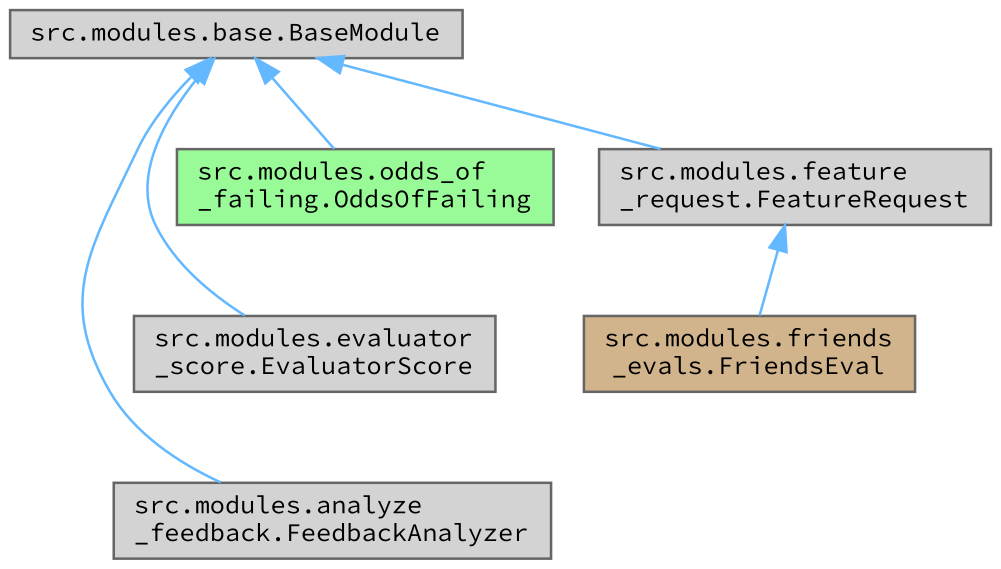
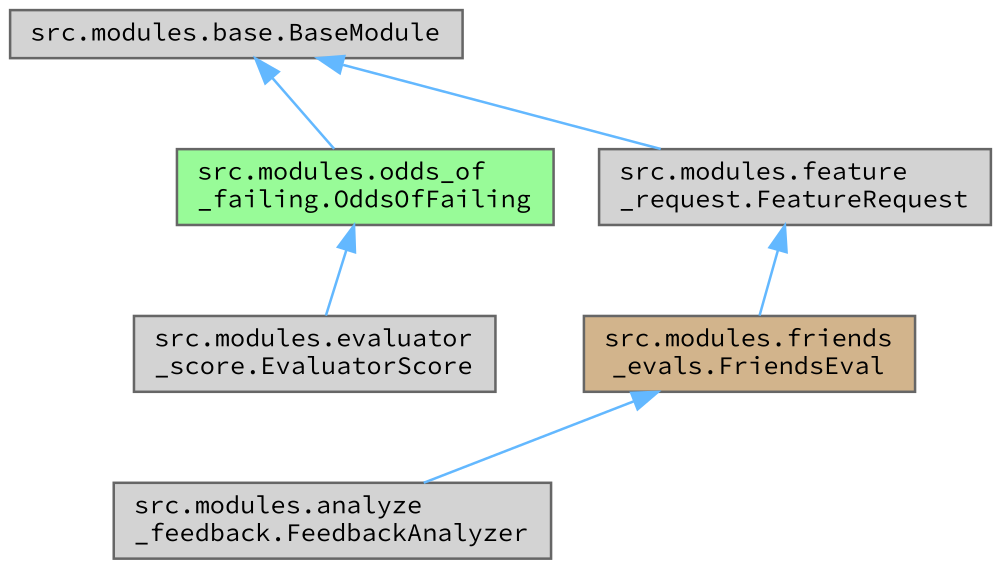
(151, 210) -> (336, 283)
(83, 295) -> (529, 442)
